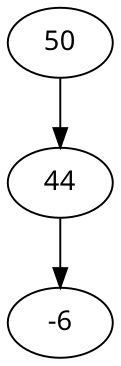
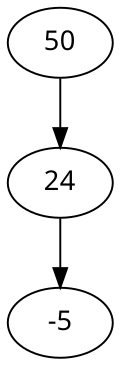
(60, 183) -> (60, 183)
(60, 323) -> (60, 323)
